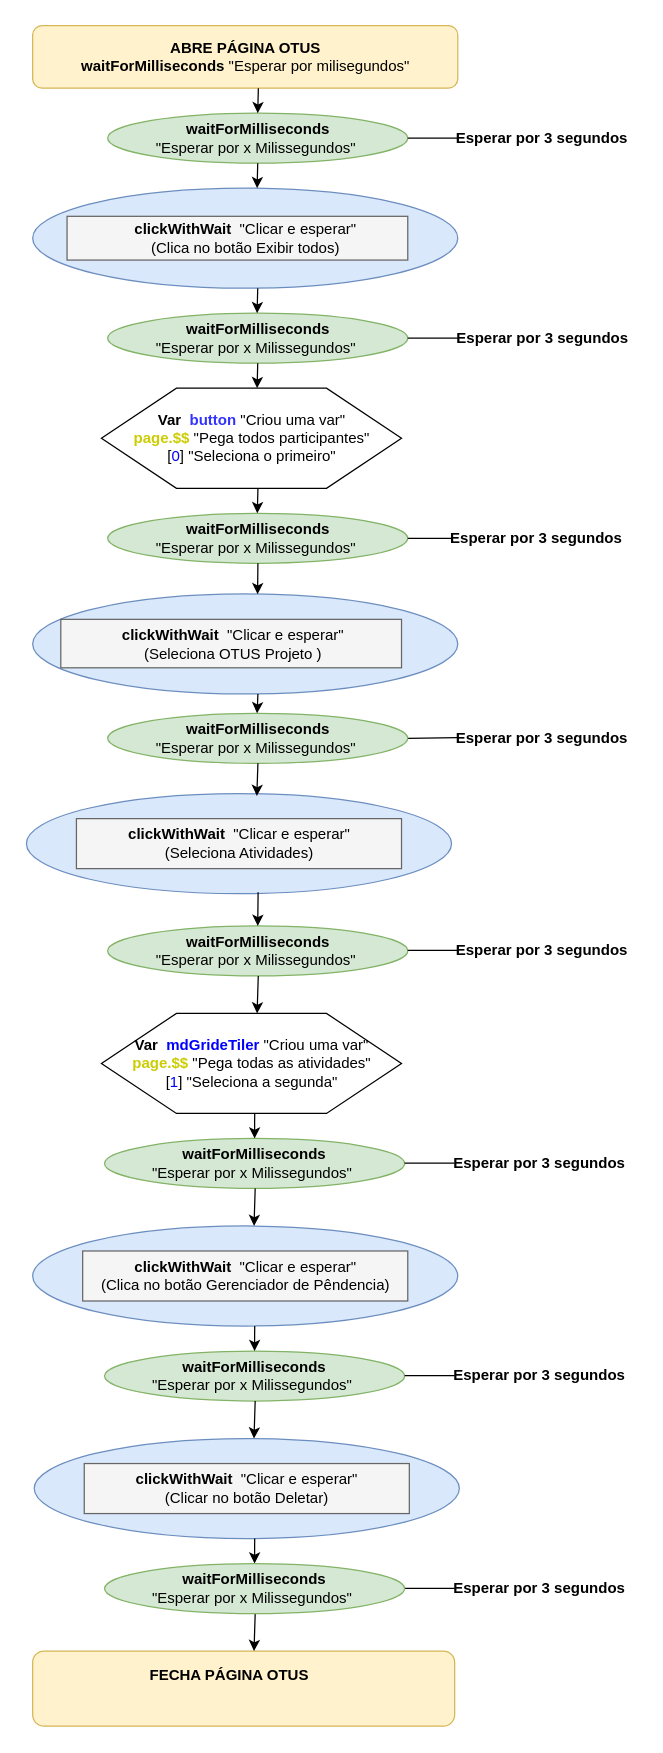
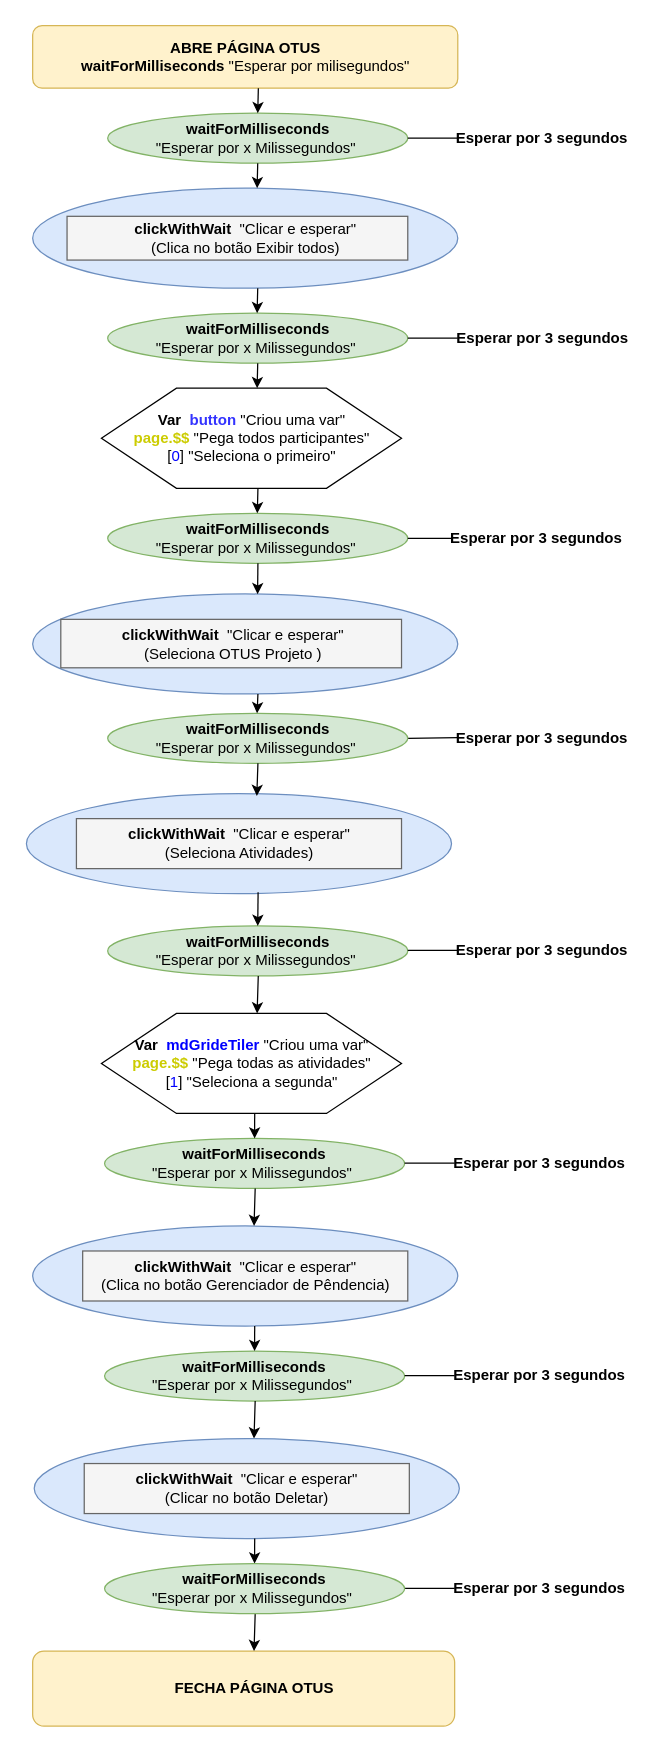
(229, 1676) -> (254, 1688)
